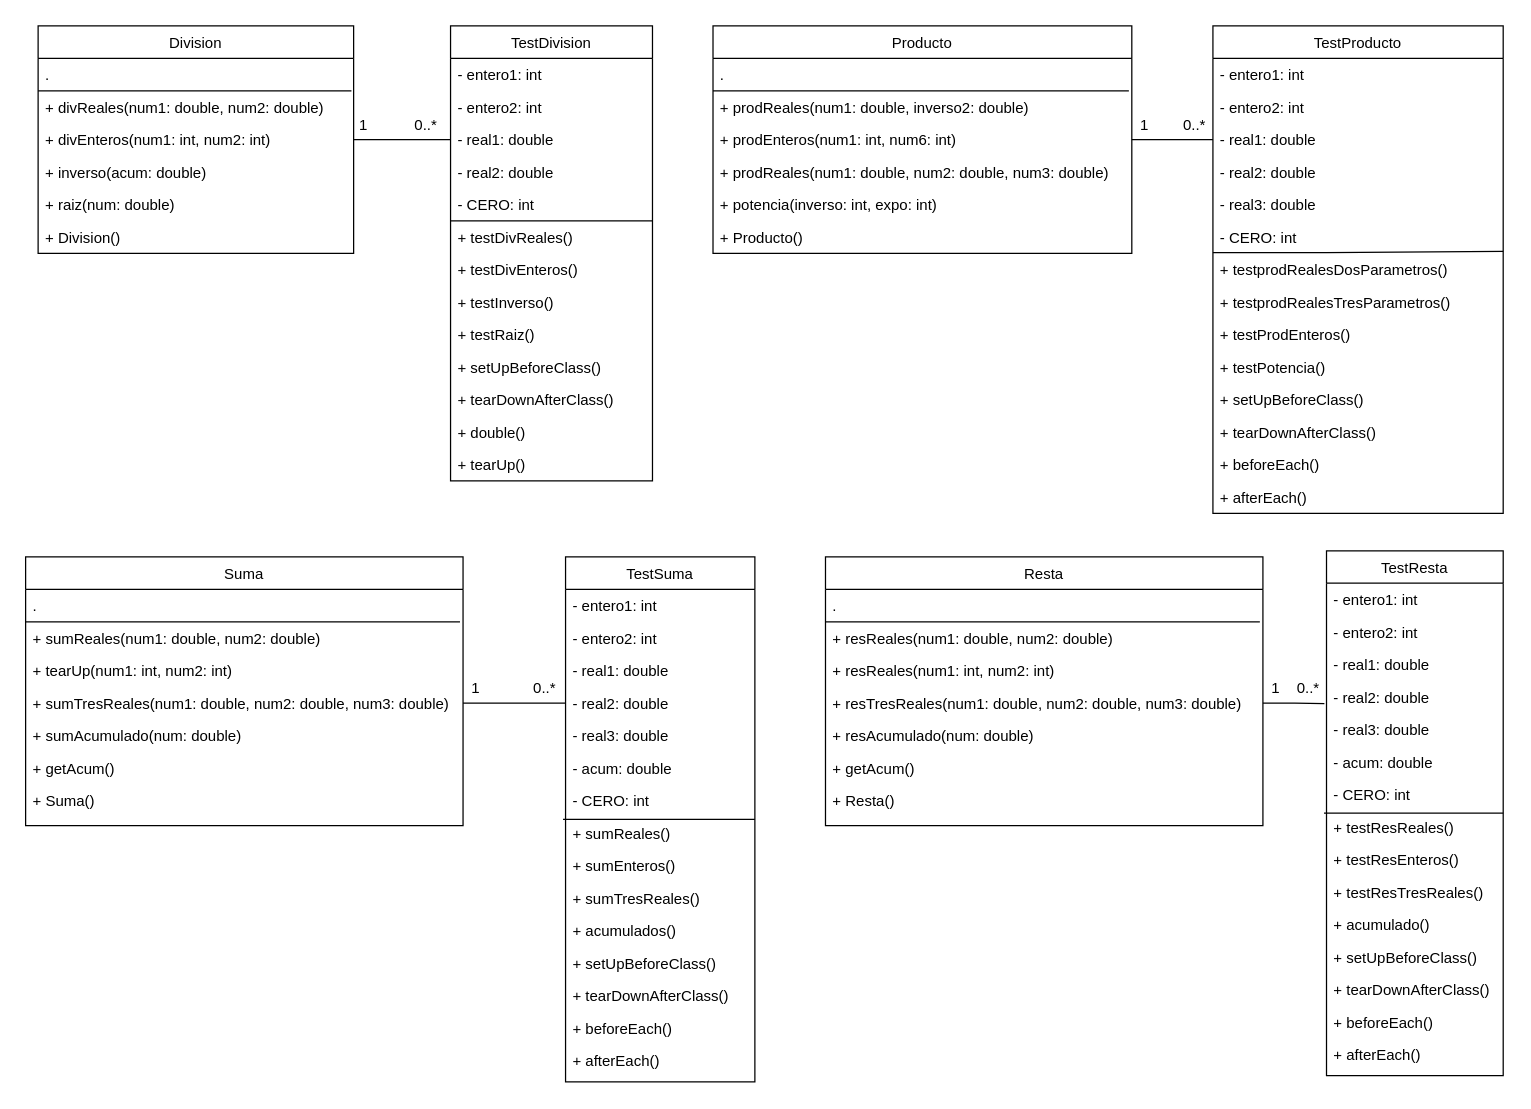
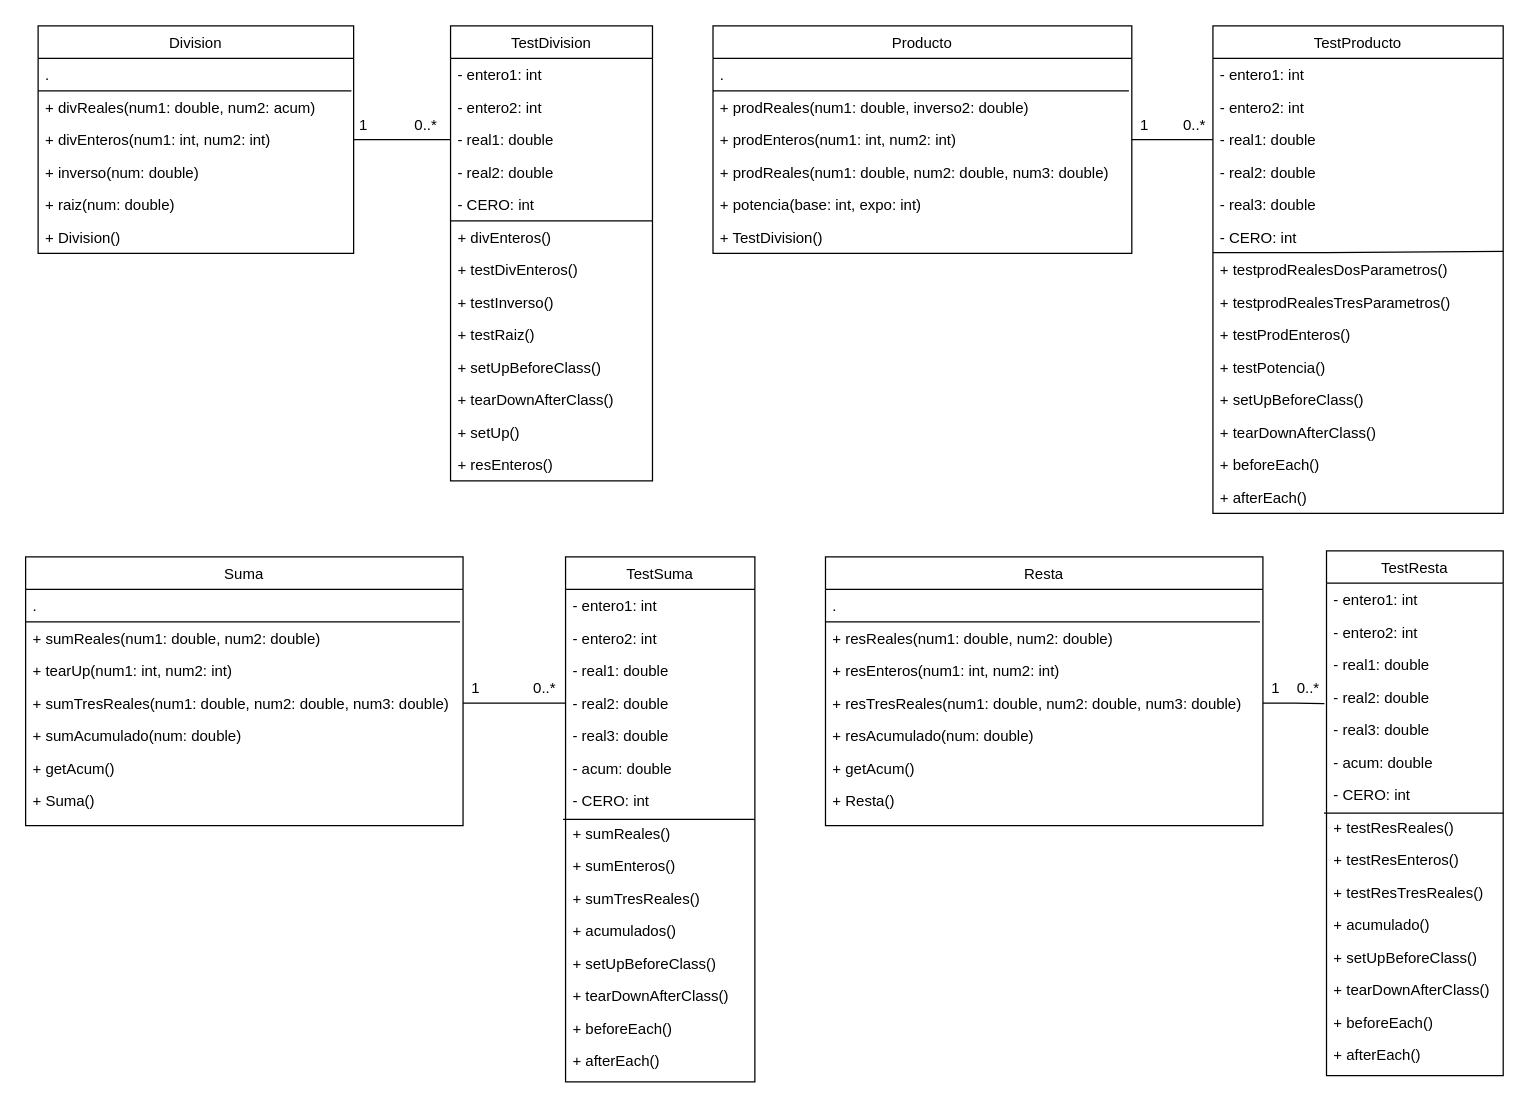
(187, 108) -> (181, 108)
(849, 140) -> (849, 140)
(132, 173) -> (128, 173)
(846, 205) -> (835, 205)
(525, 238) -> (514, 238)
(768, 238) -> (779, 238)
(496, 433) -> (493, 433)
(498, 465) -> (514, 465)
(952, 671) -> (958, 671)
